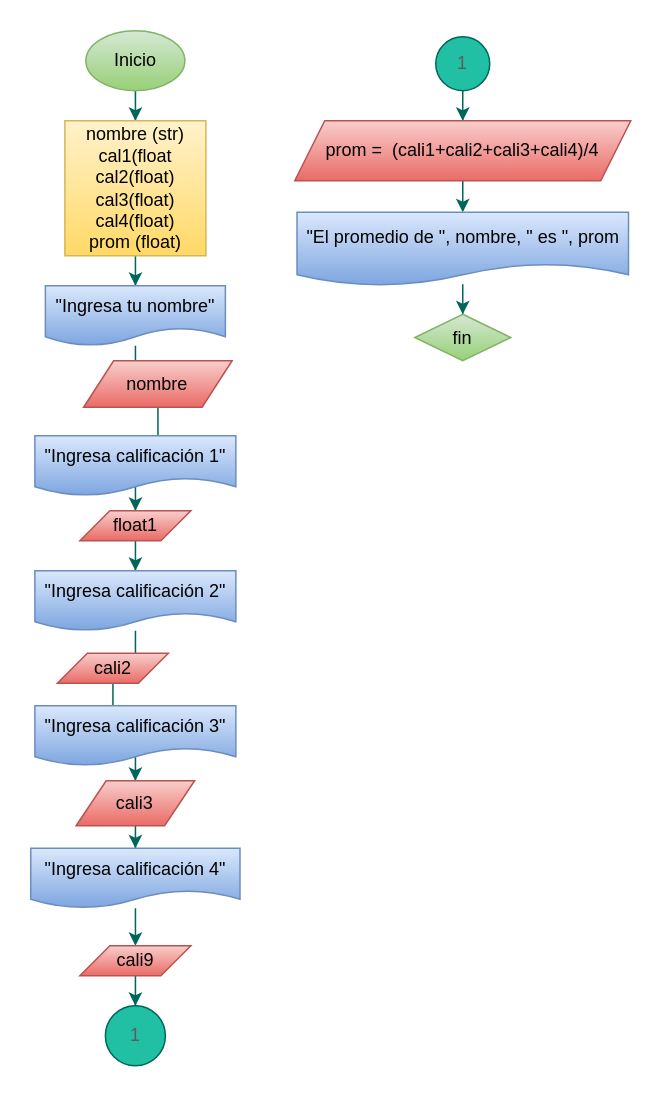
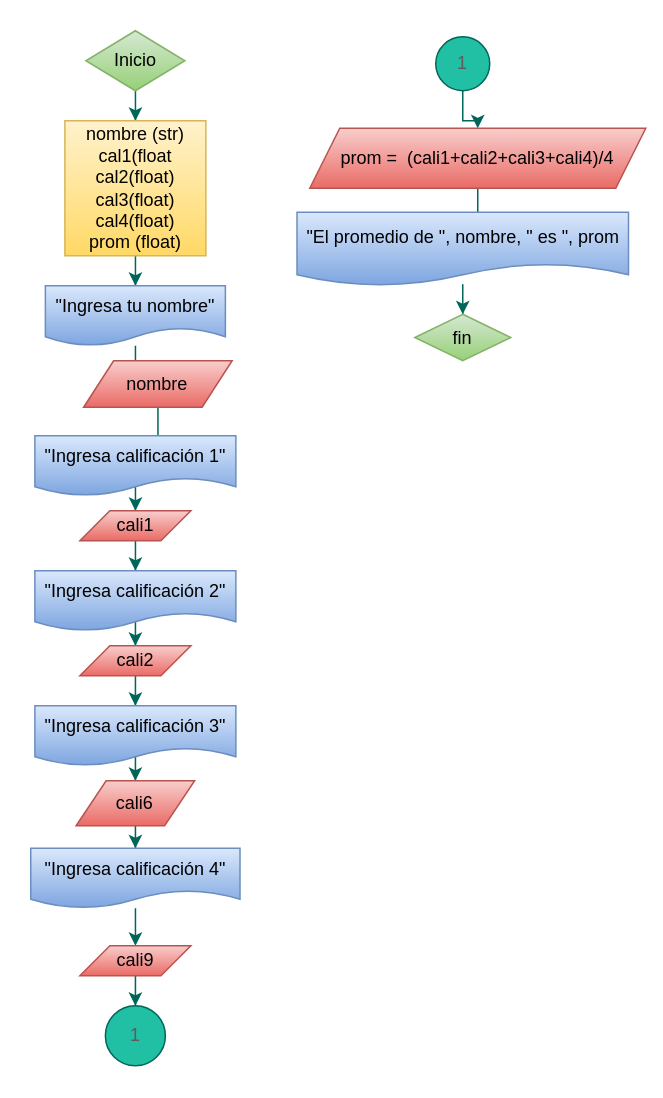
(135, 61) -> (135, 61)
(463, 151) -> (478, 158)
(136, 526) -> (136, 526)
(113, 668) -> (135, 661)
(135, 803) -> (135, 803)
